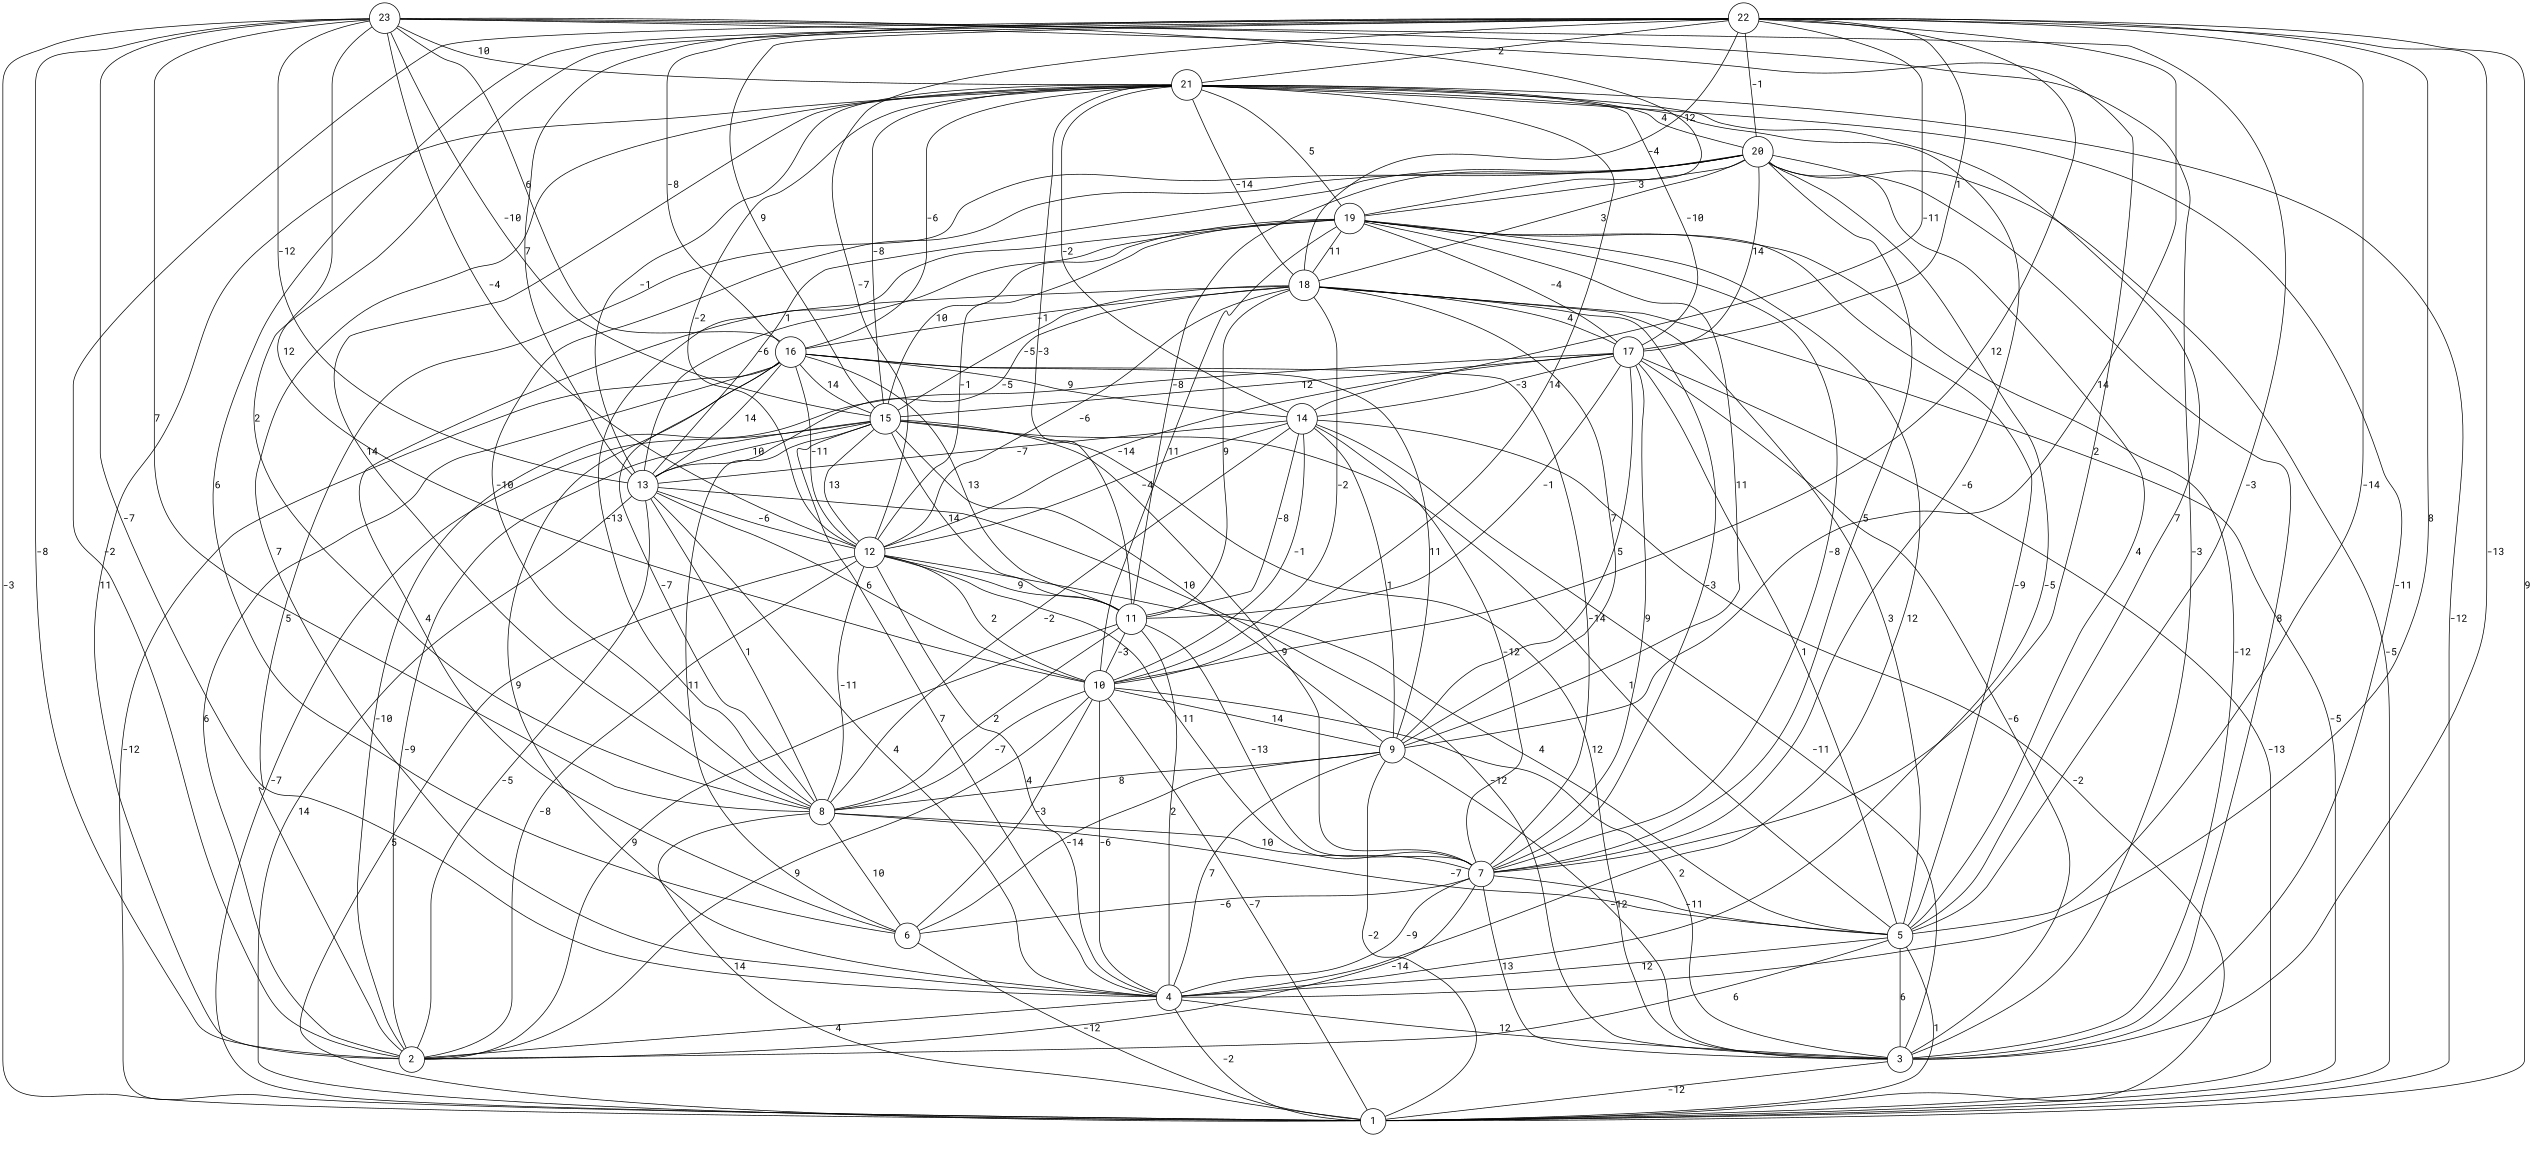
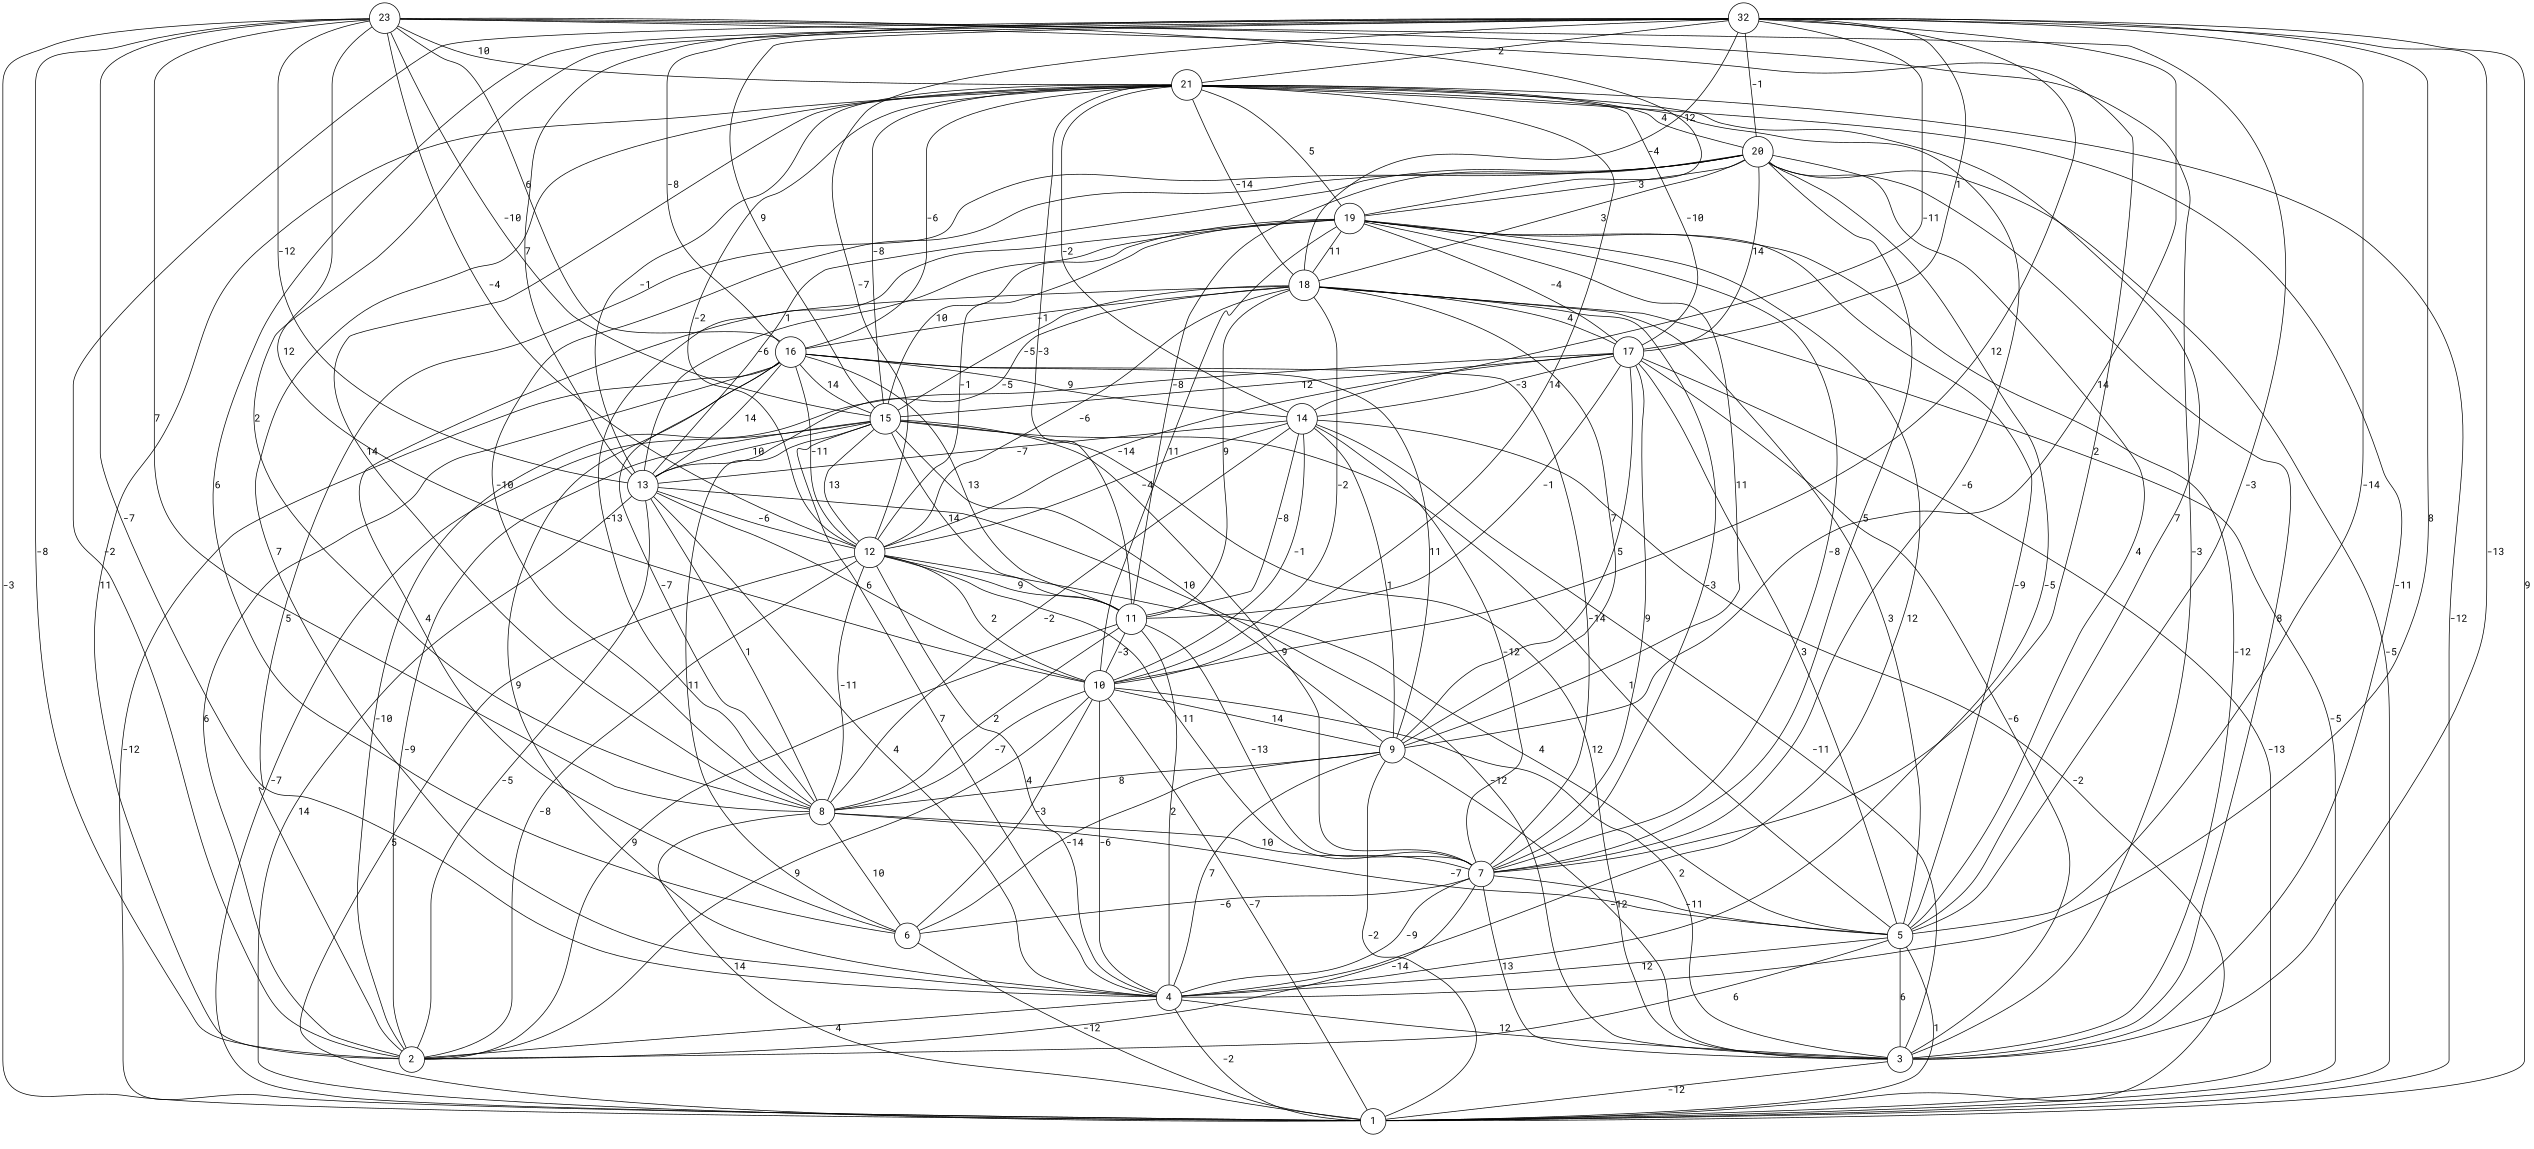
(1744, 18) -> (1744, 18)
(1804, 653) -> (1804, 653)
